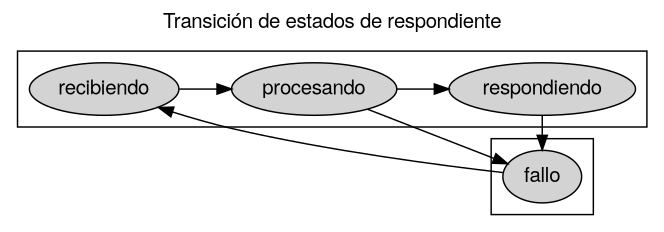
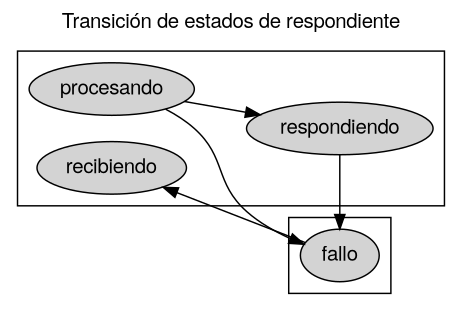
(198, 89) -> none
